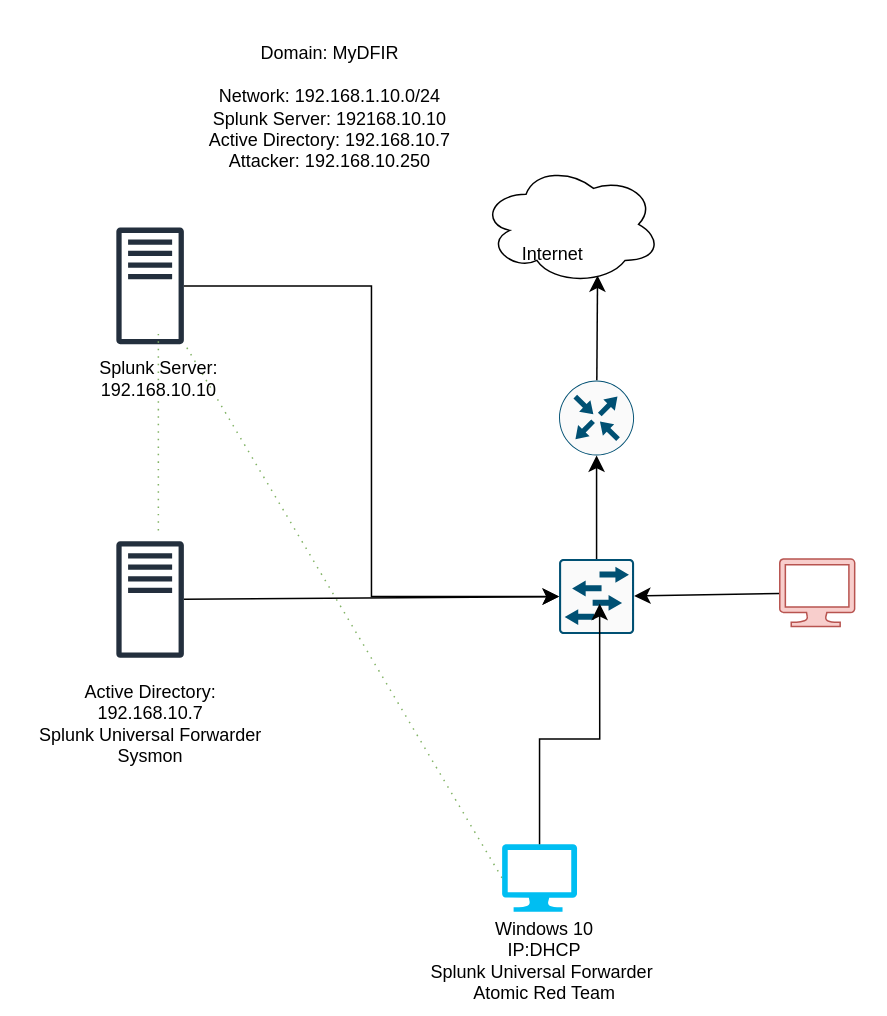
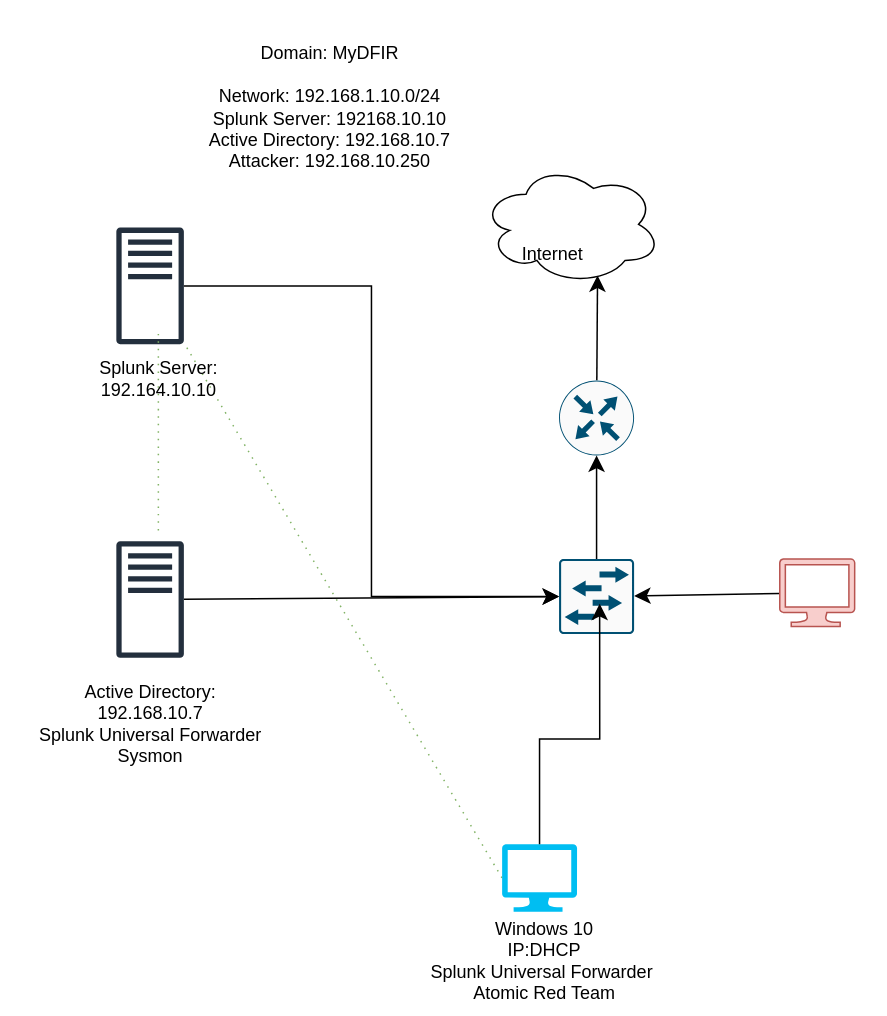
(159, 379) -> (159, 379)
